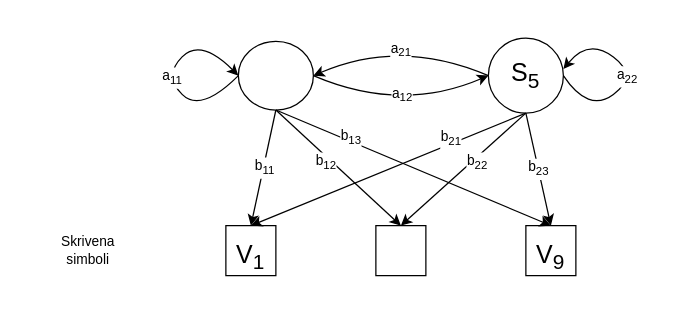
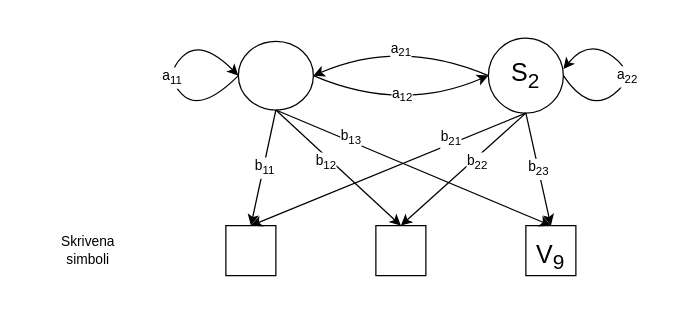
(526, 76) -> (526, 76)
(251, 257) -> none
